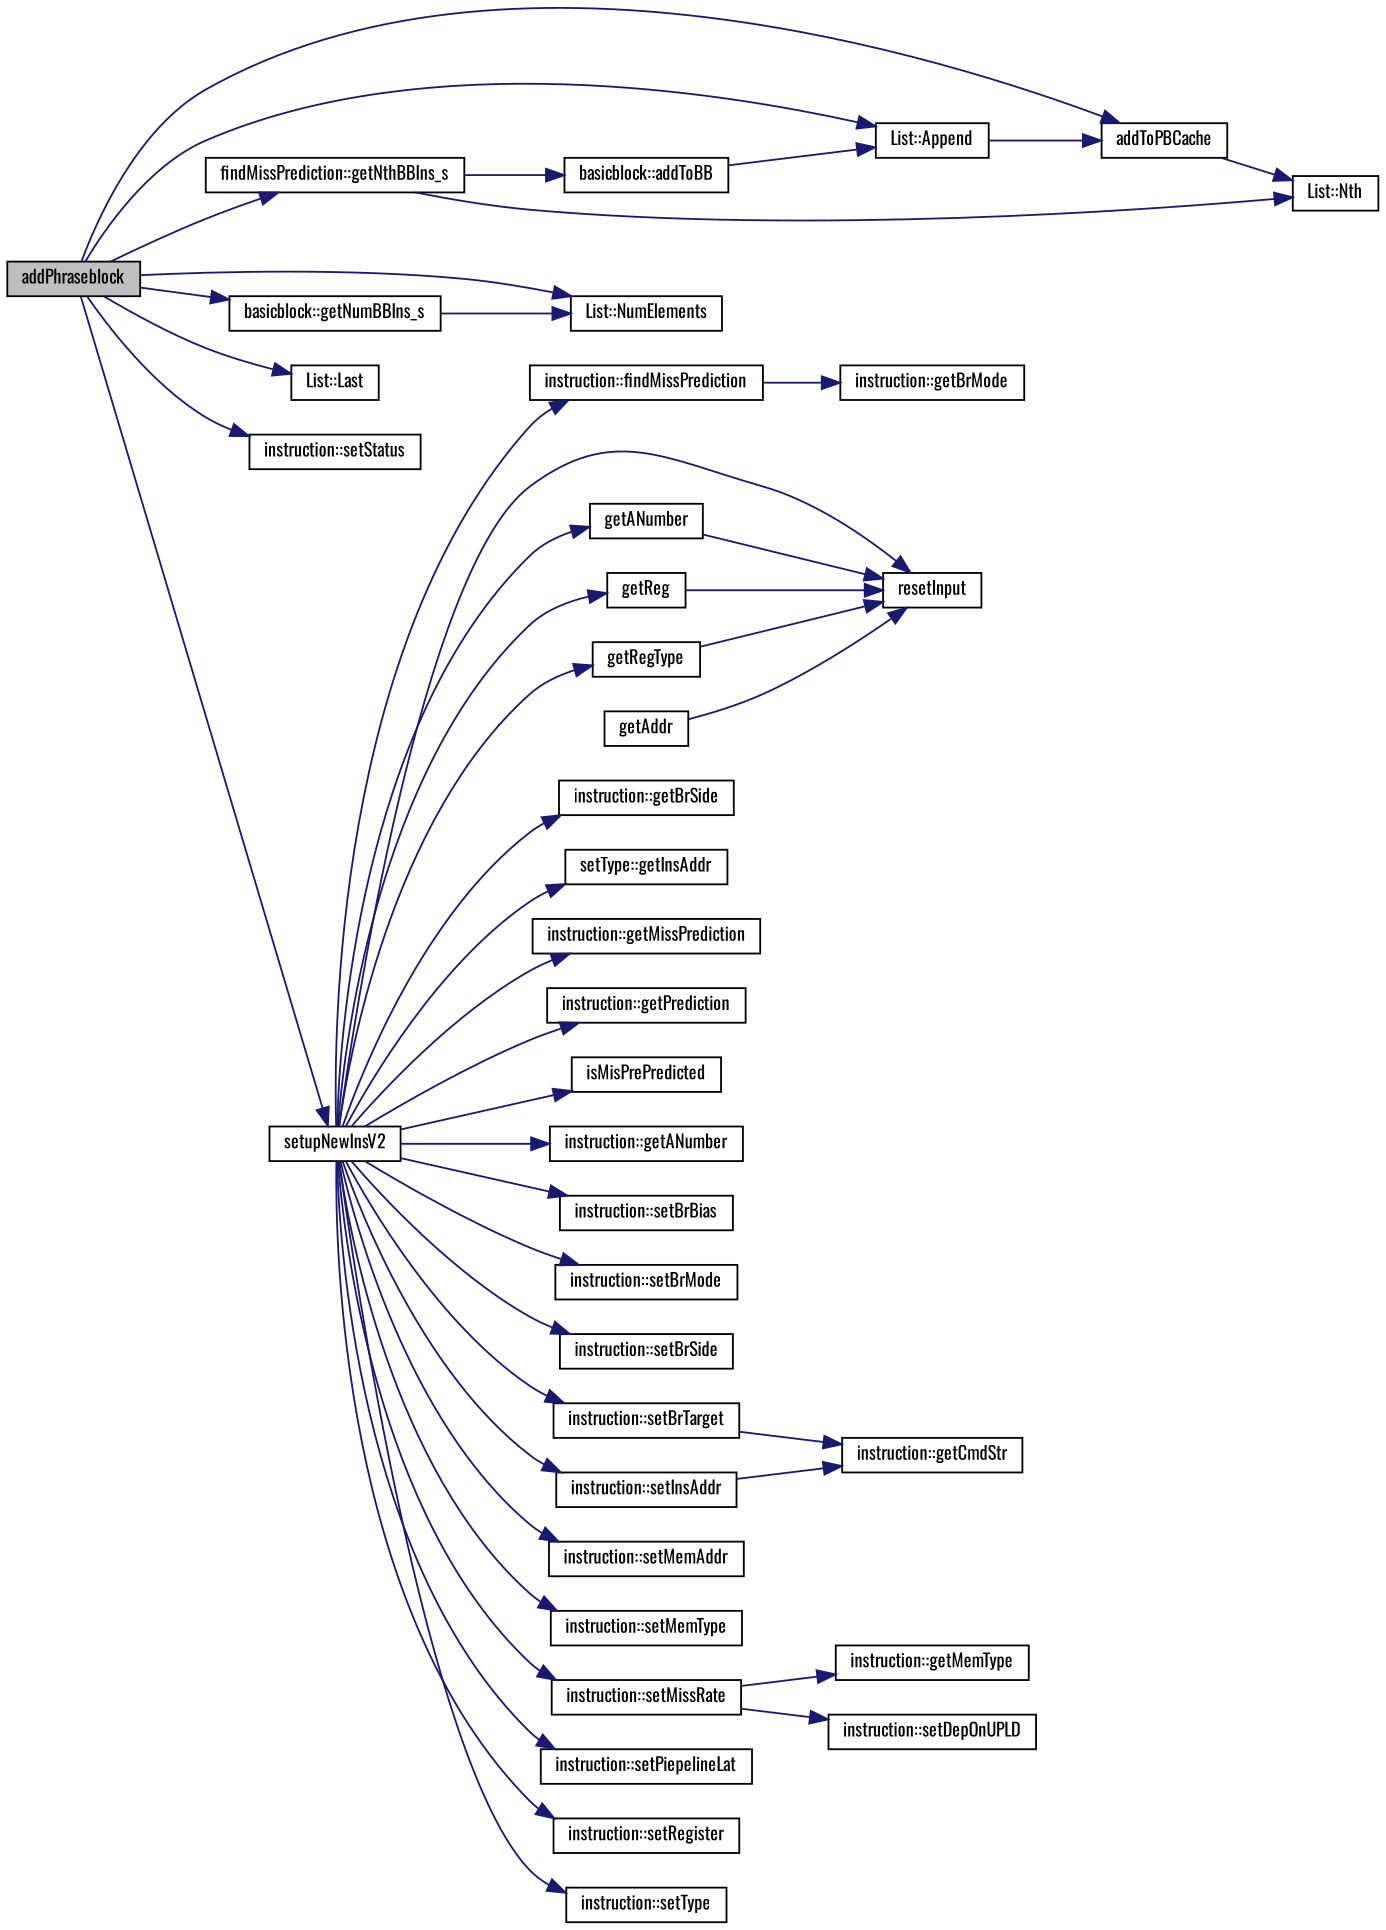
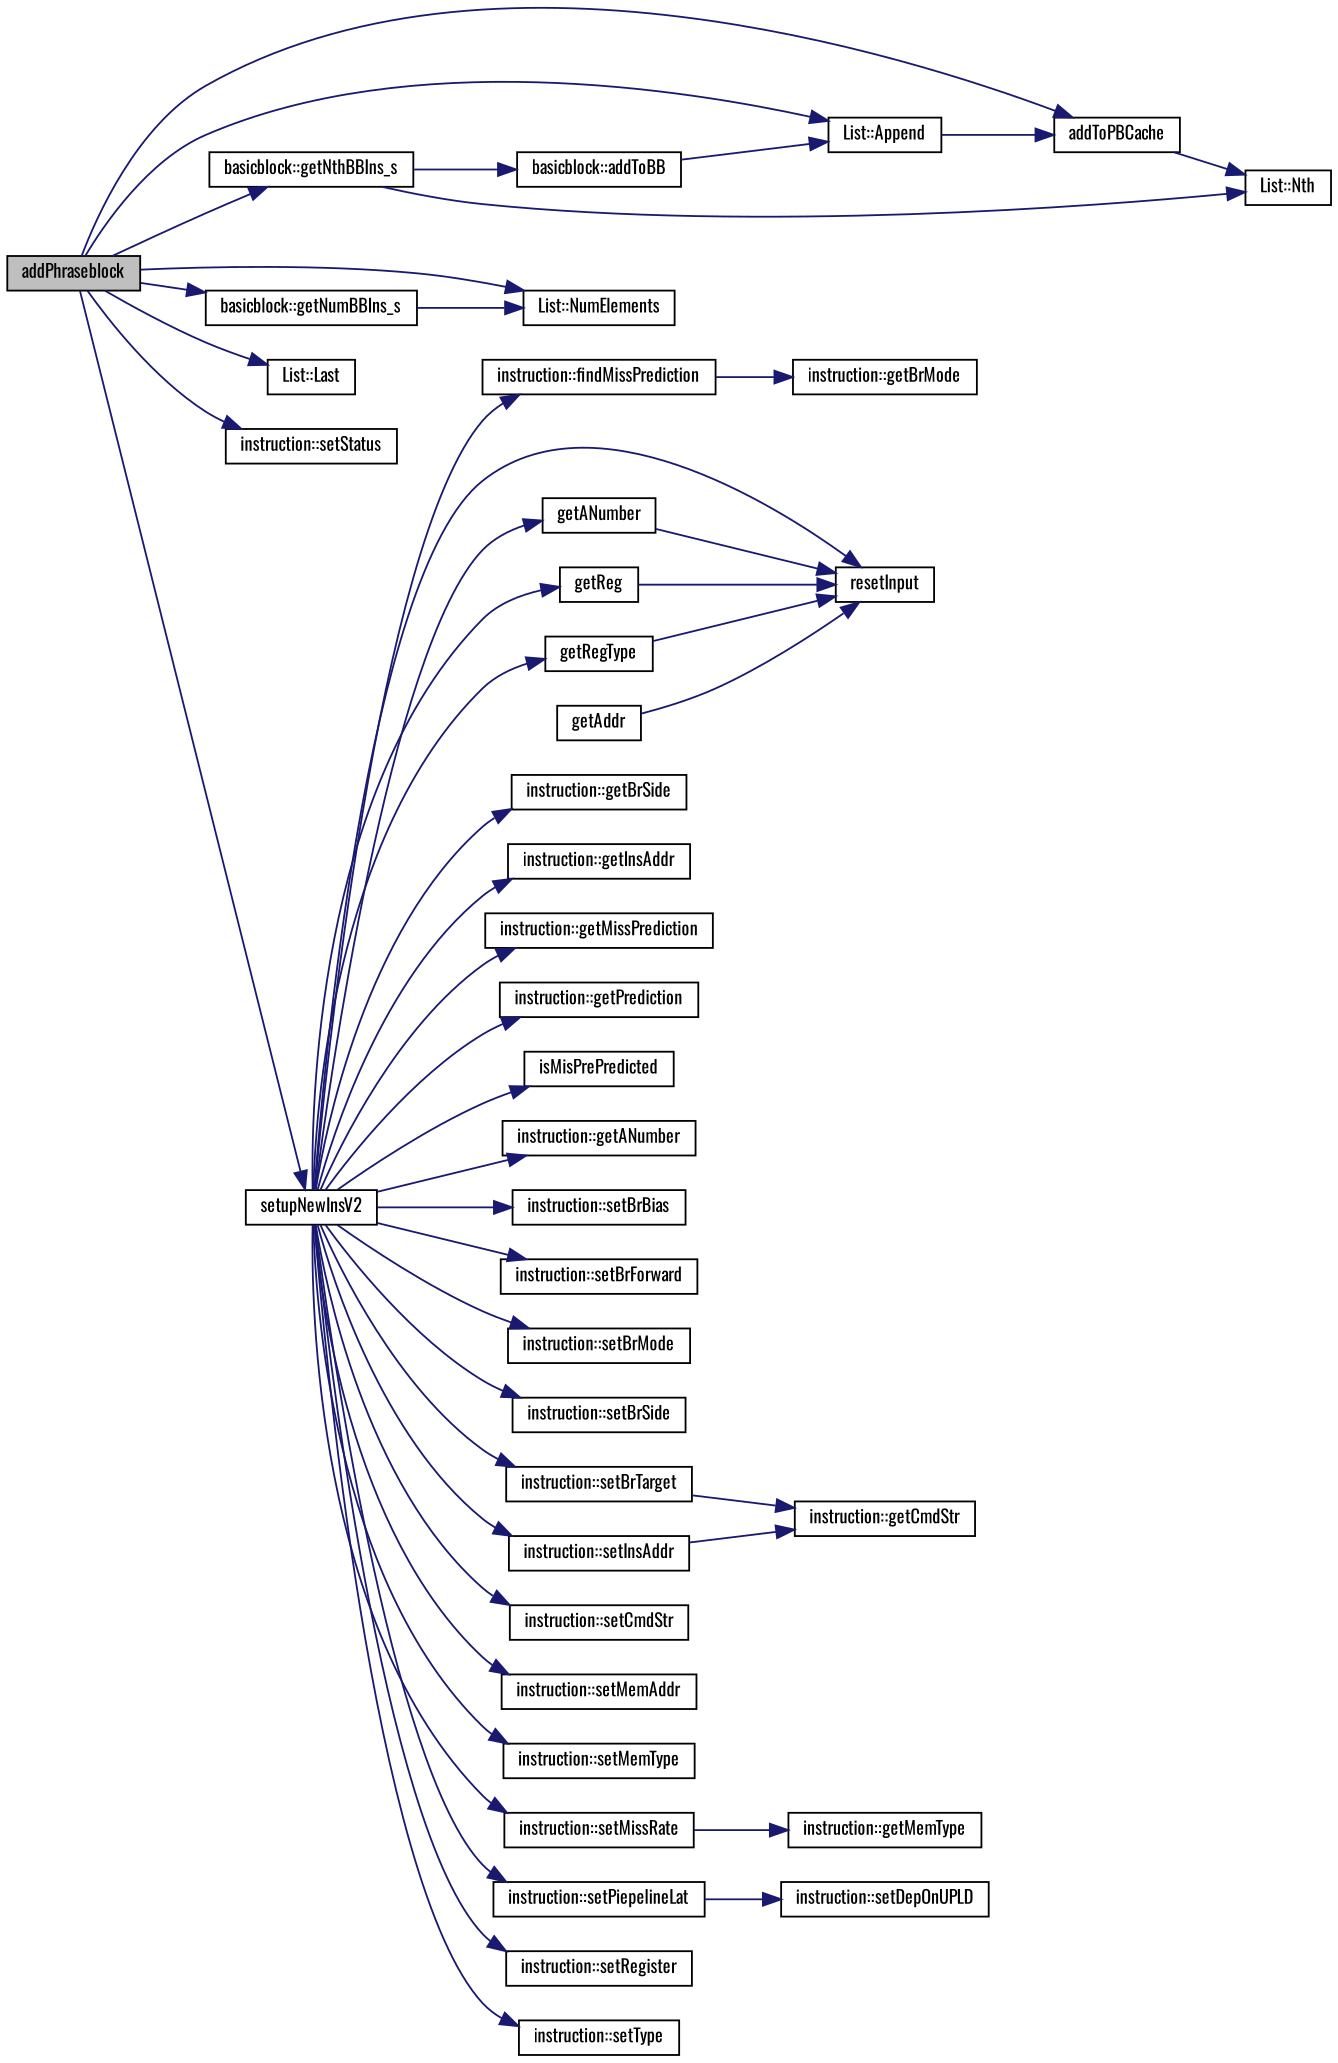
(335, 175) -> (311, 170)
(646, 867) -> (599, 861)
none -> (599, 1277)
none -> (599, 1623)
(776, 1713) -> (734, 1899)
